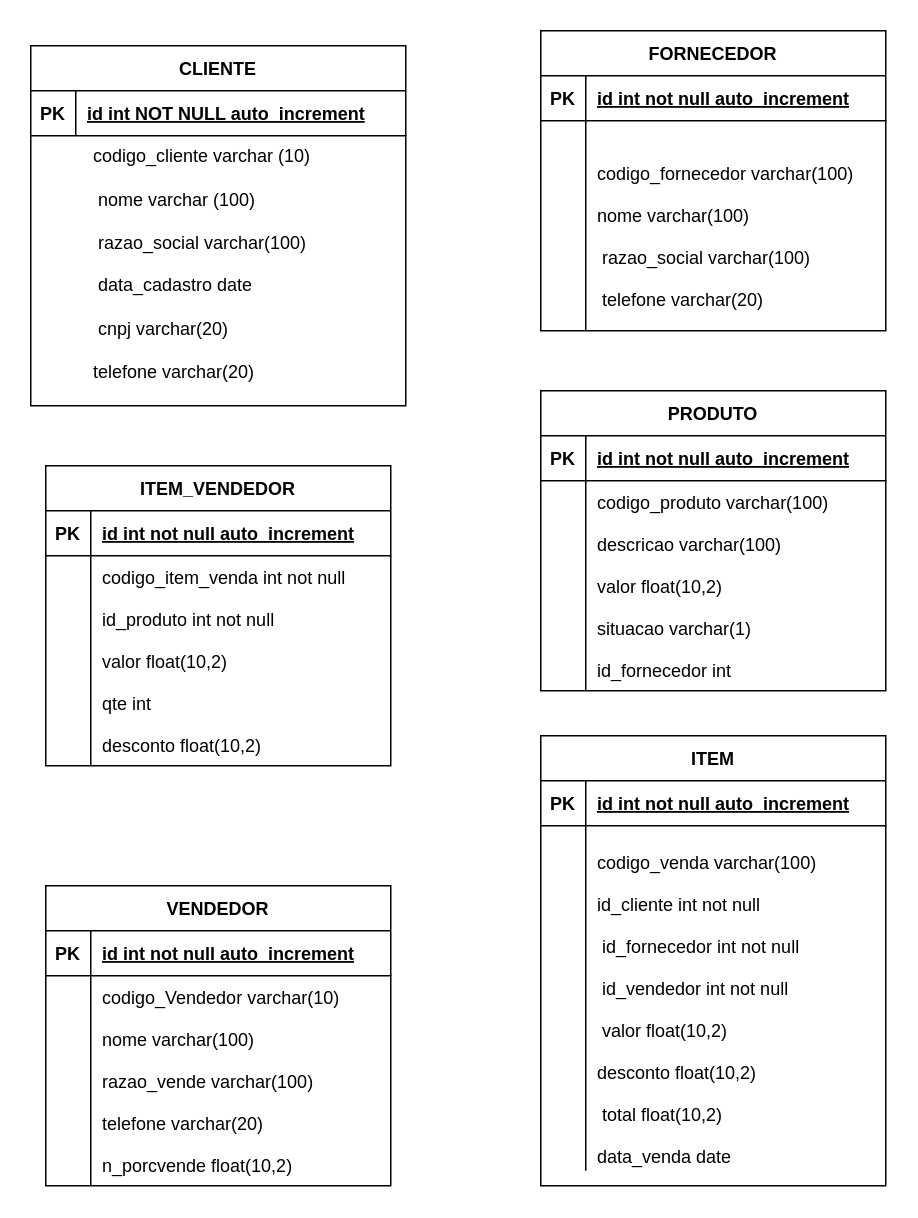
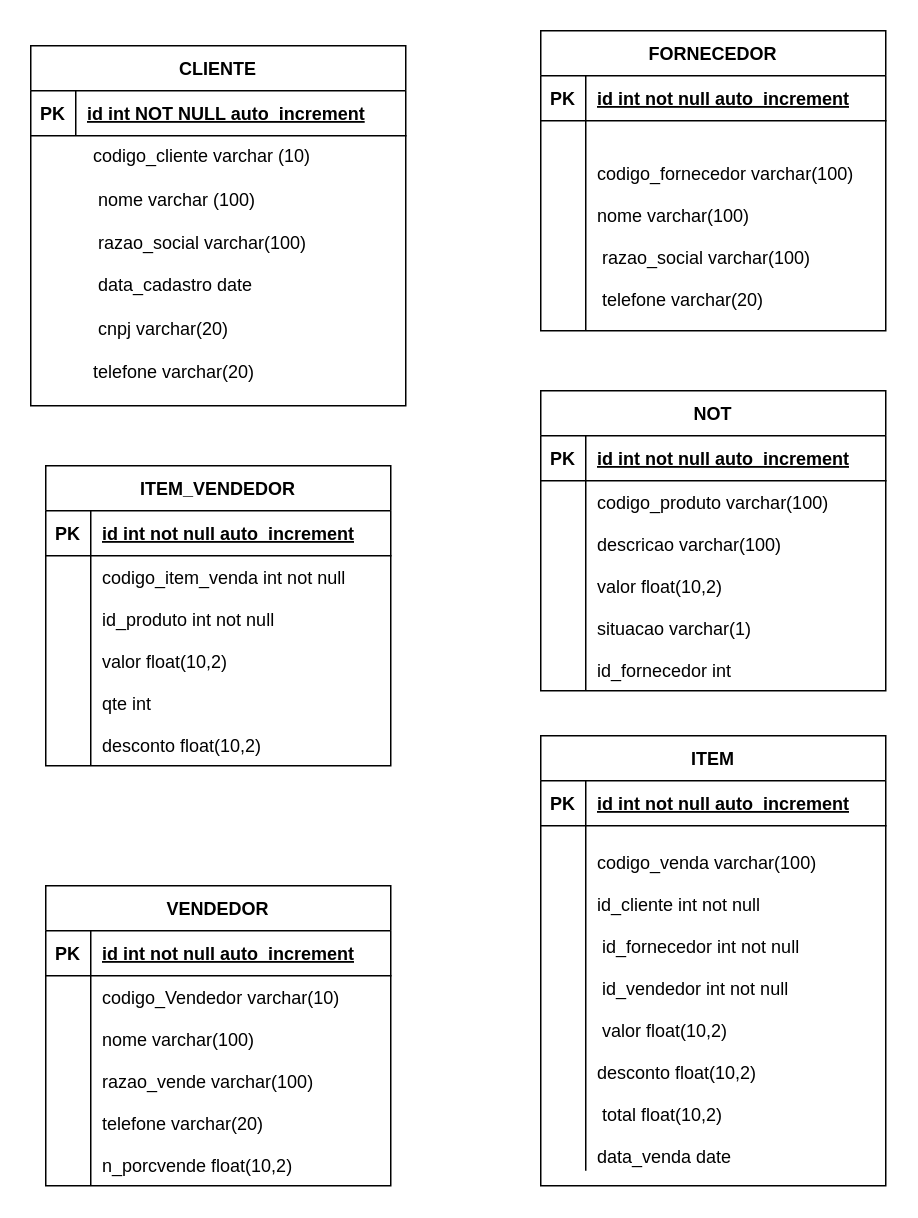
(713, 414) -> (713, 414)
